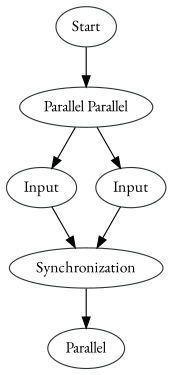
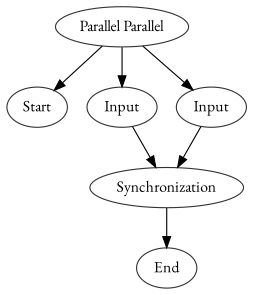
(86, 62) -> (82, 64)
(86, 348) -> (167, 268)
